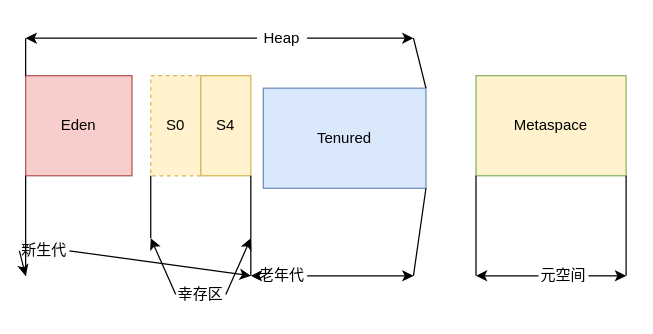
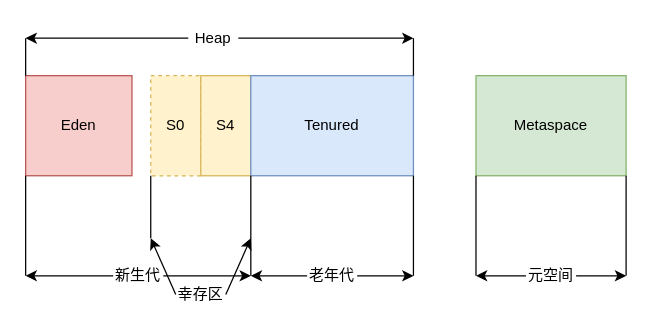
(282, 38) -> (213, 38)
(551, 126) -> (551, 126)
(344, 138) -> (332, 126)
(44, 251) -> (138, 276)
(282, 276) -> (332, 276)
(563, 276) -> (551, 276)
